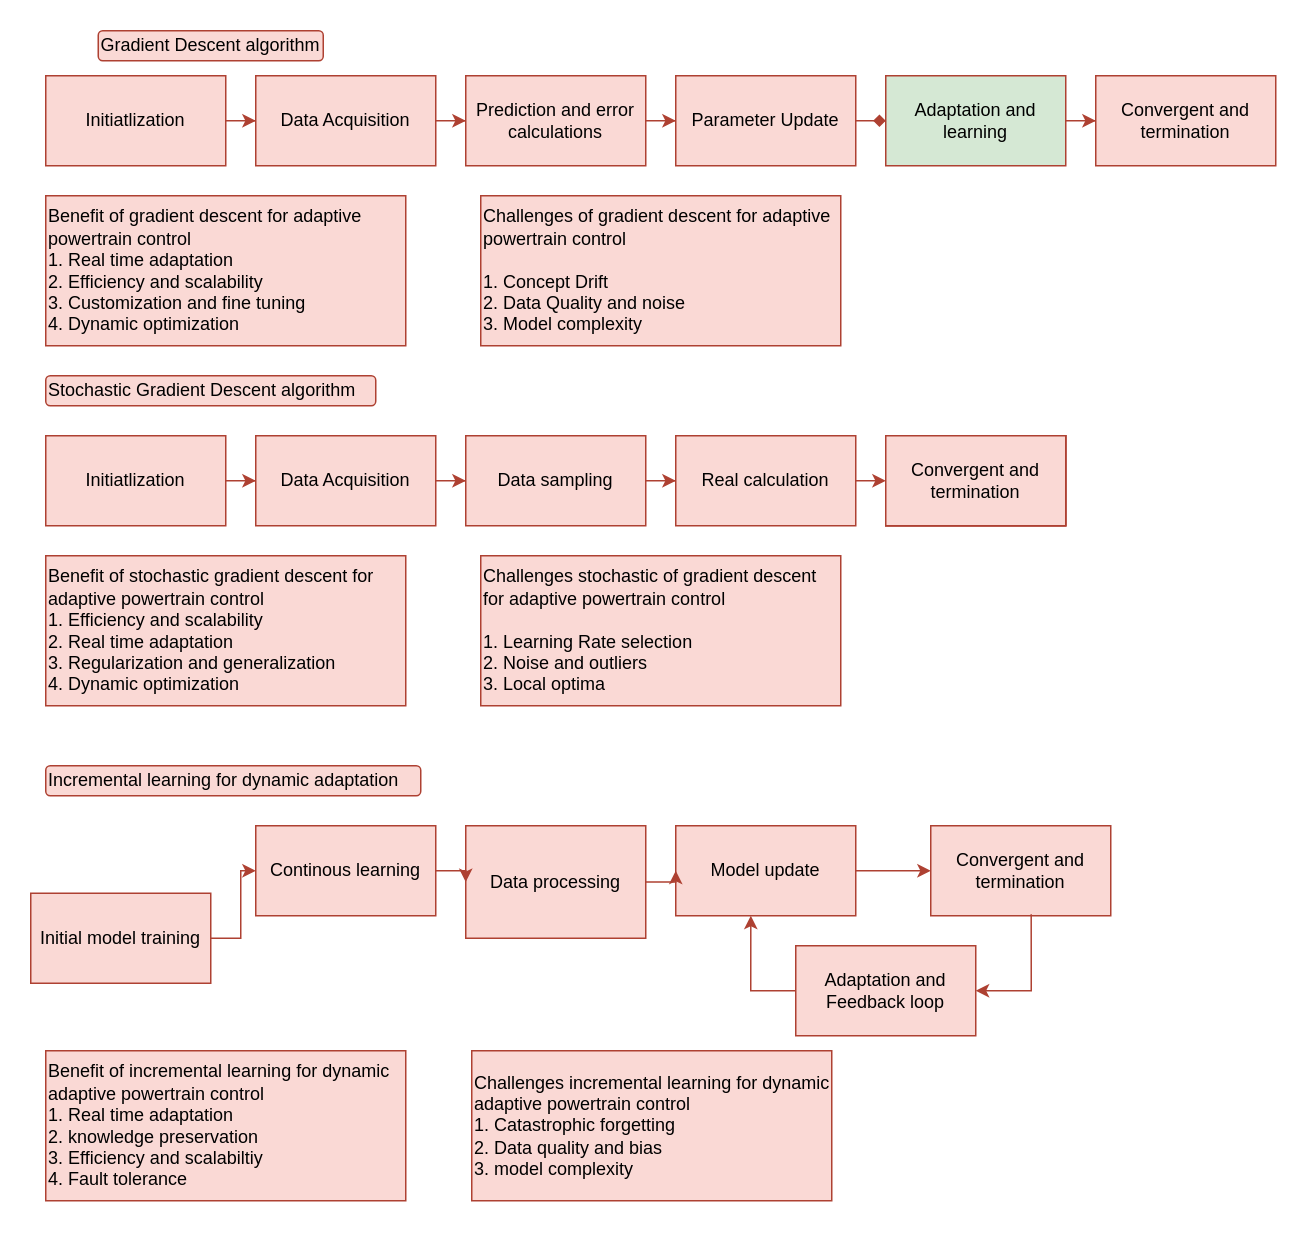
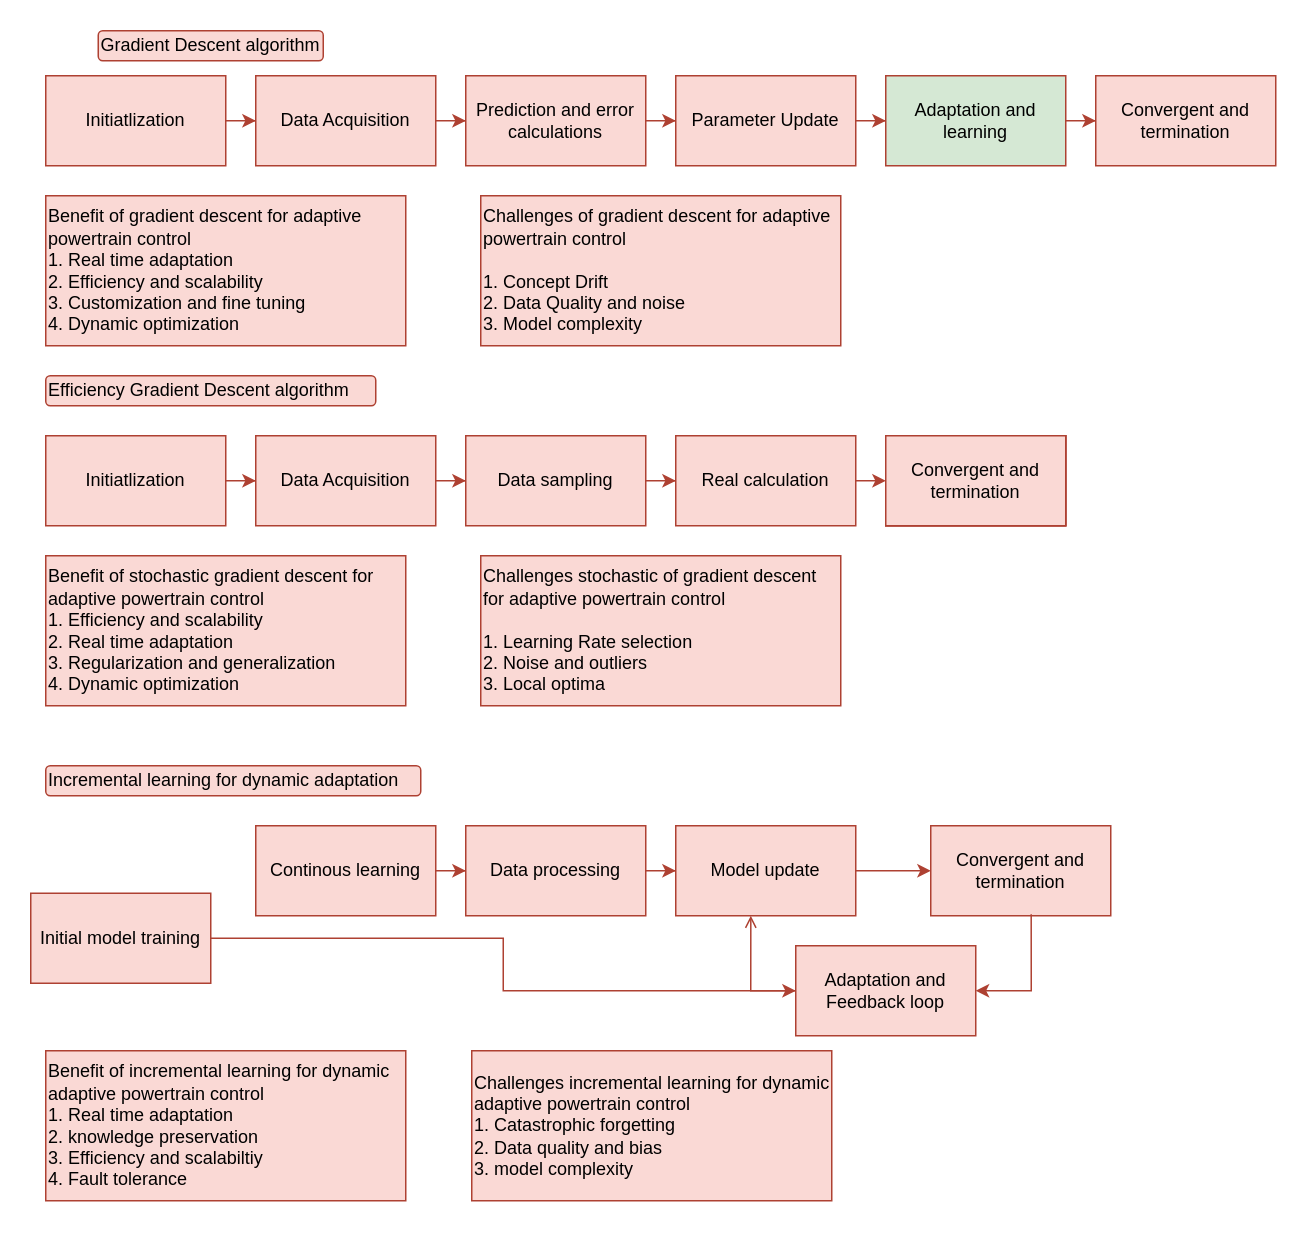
(873, 121) -> (874, 121)
(212, 391) -> (212, 391)
(556, 882) -> (556, 871)
(241, 904) -> (599, 991)
(751, 927) -> (751, 924)
